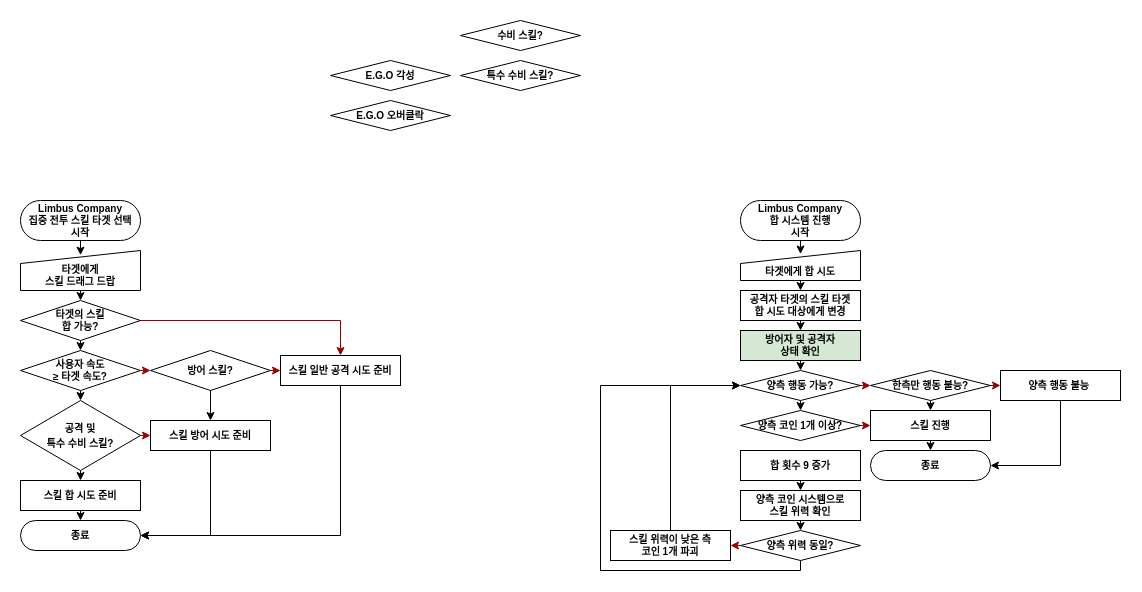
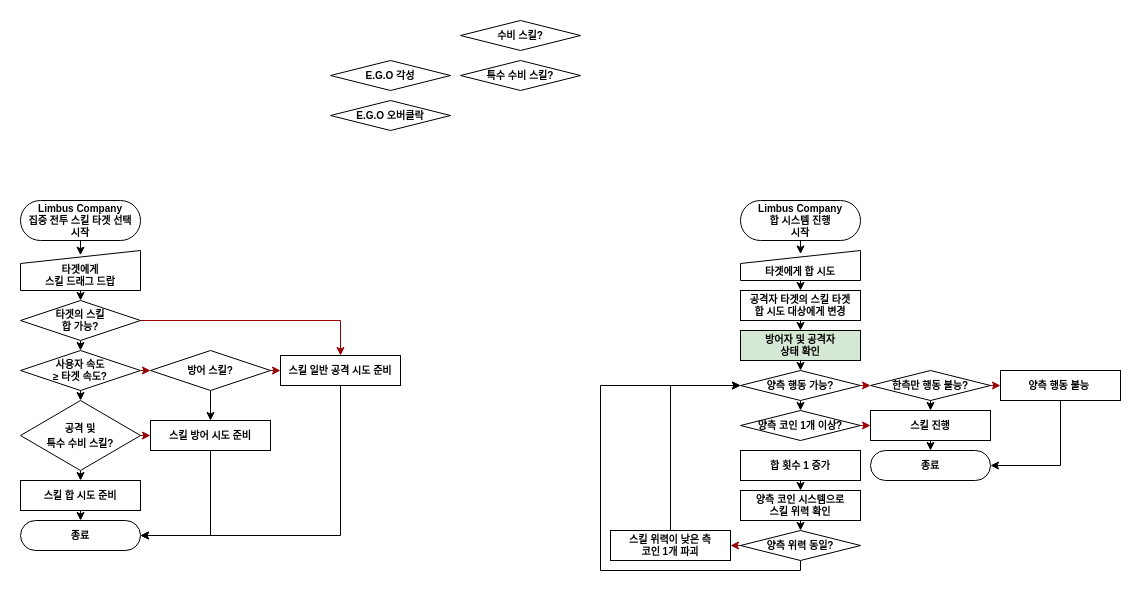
(801, 466) -> (801, 466)
